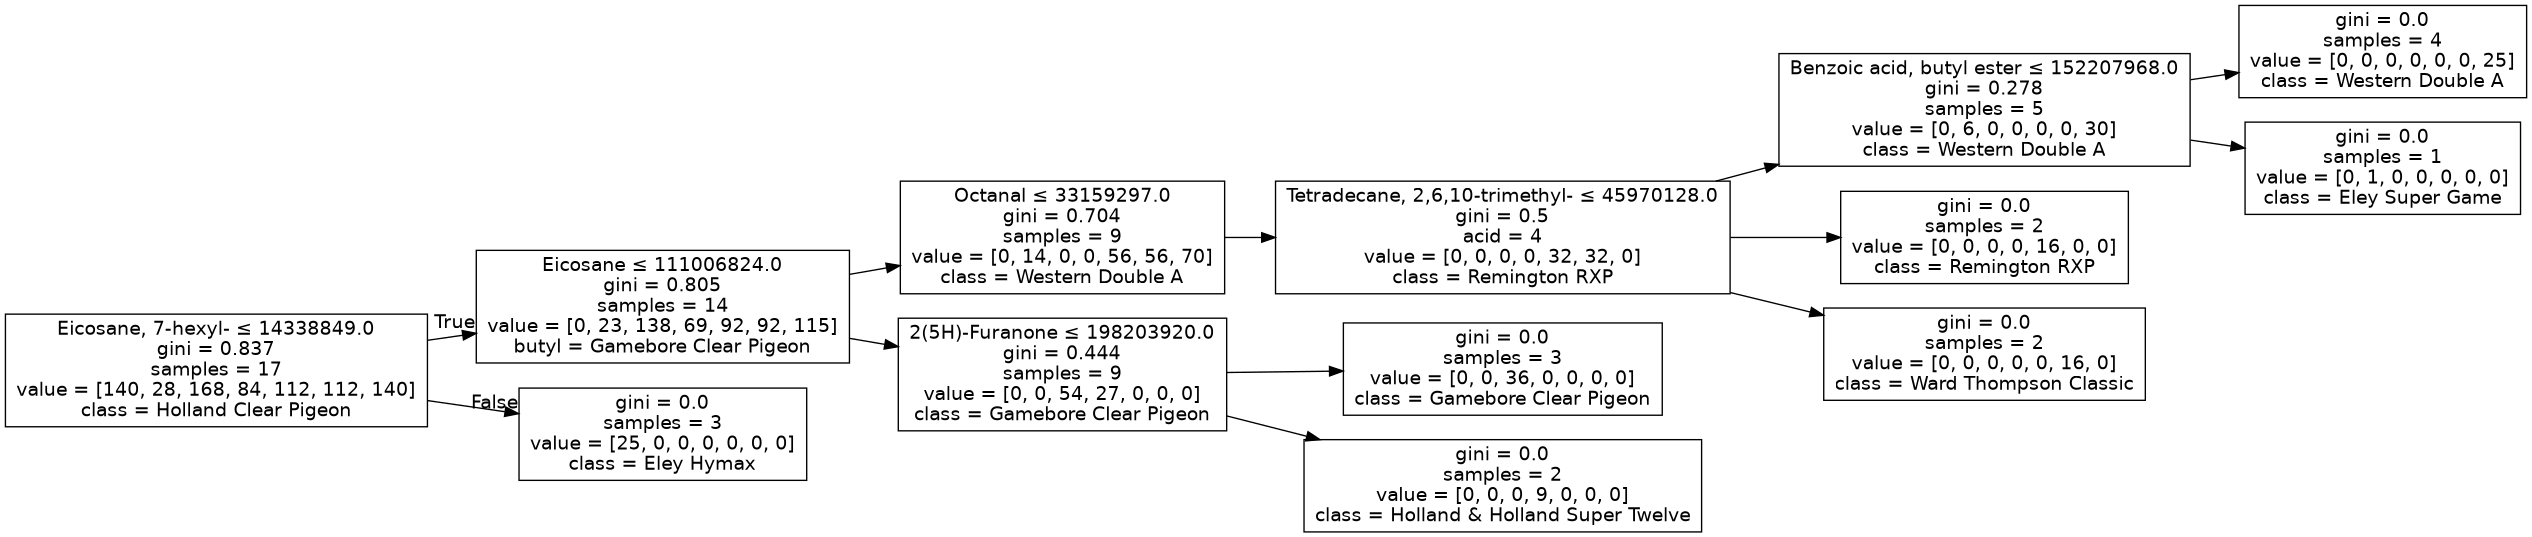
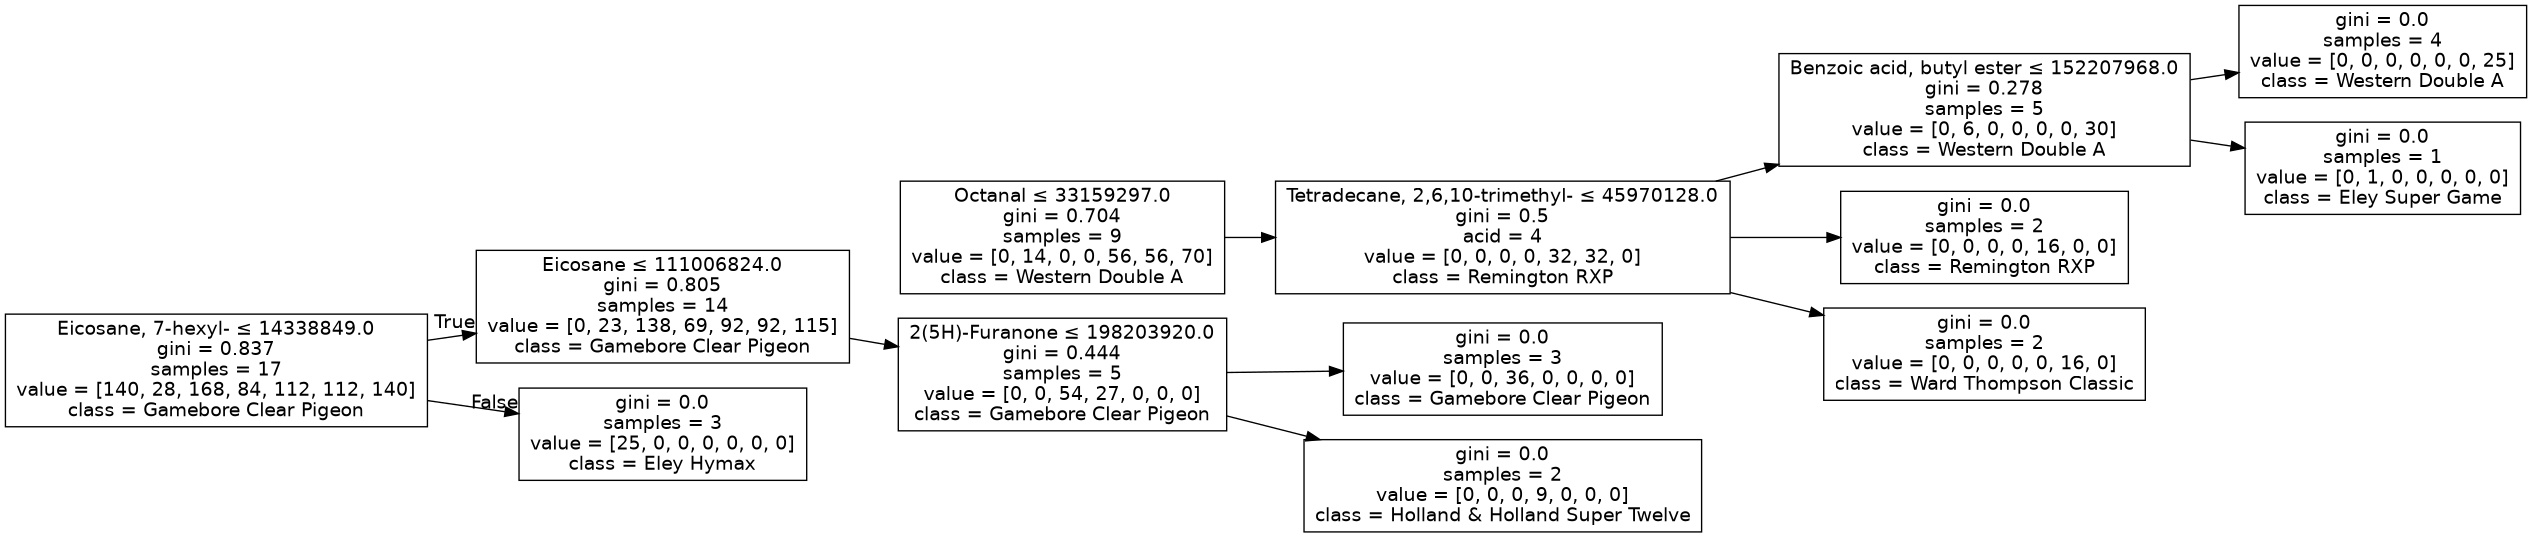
(868, 271) -> none
(663, 347) -> (663, 347)
(1062, 374) -> (1062, 374)
(216, 410) -> (216, 410)
